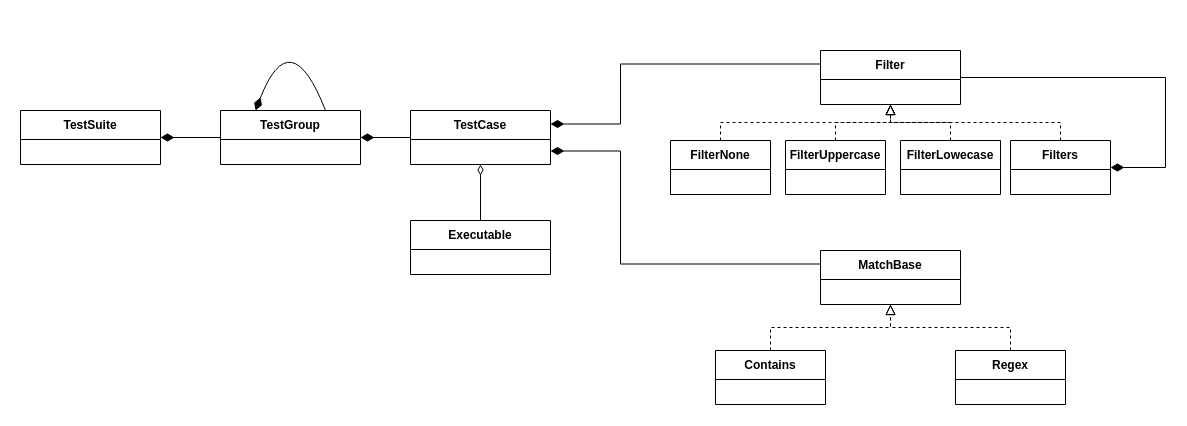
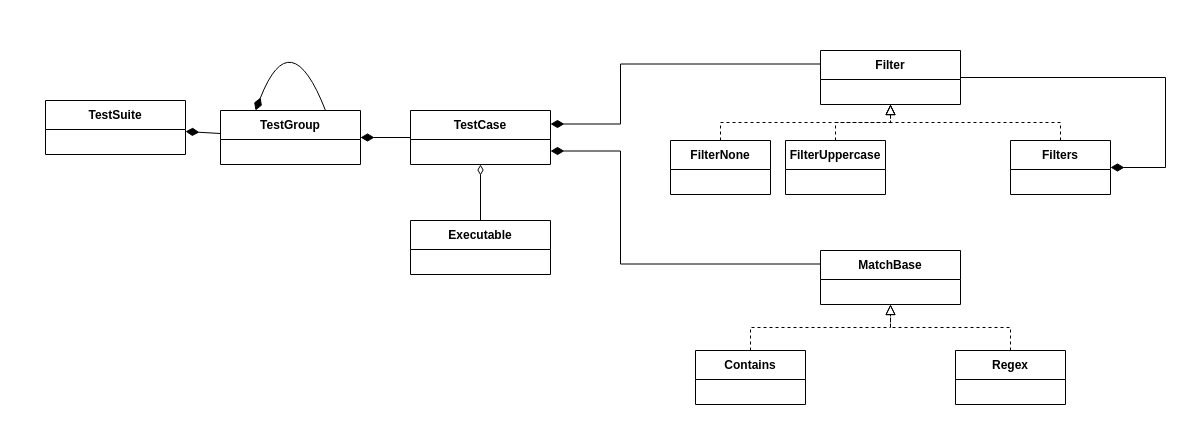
(951, 133) -> none
(91, 138) -> (116, 128)
(951, 168) -> none
(771, 378) -> (751, 378)
